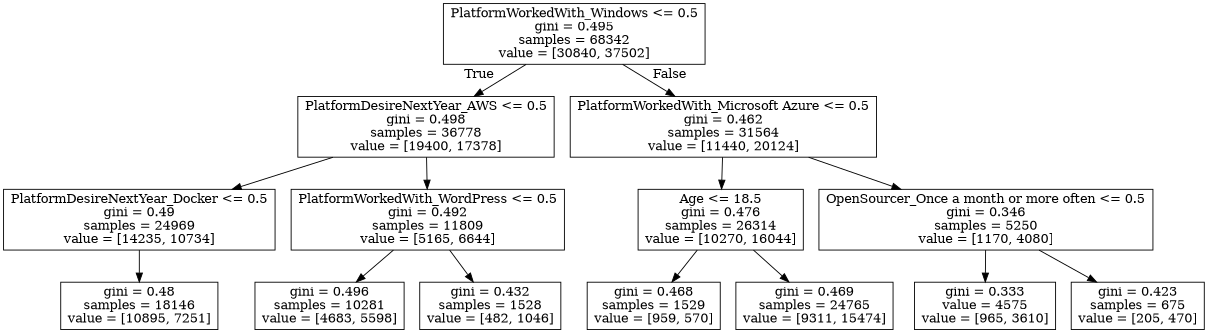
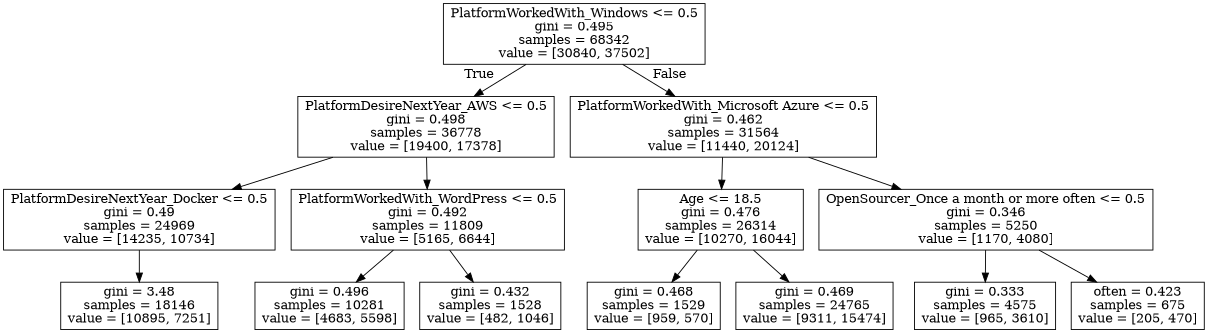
(139, 306) -> (139, 306)
(985, 306) -> (985, 306)
(1138, 306) -> (1138, 306)
